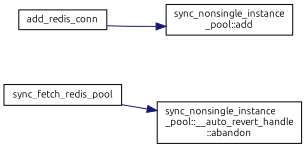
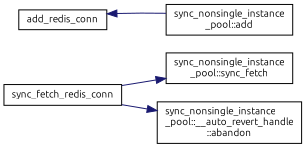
(131, 26) -> (141, 13)
none -> (229, 68)
(63, 95) -> (63, 95)
